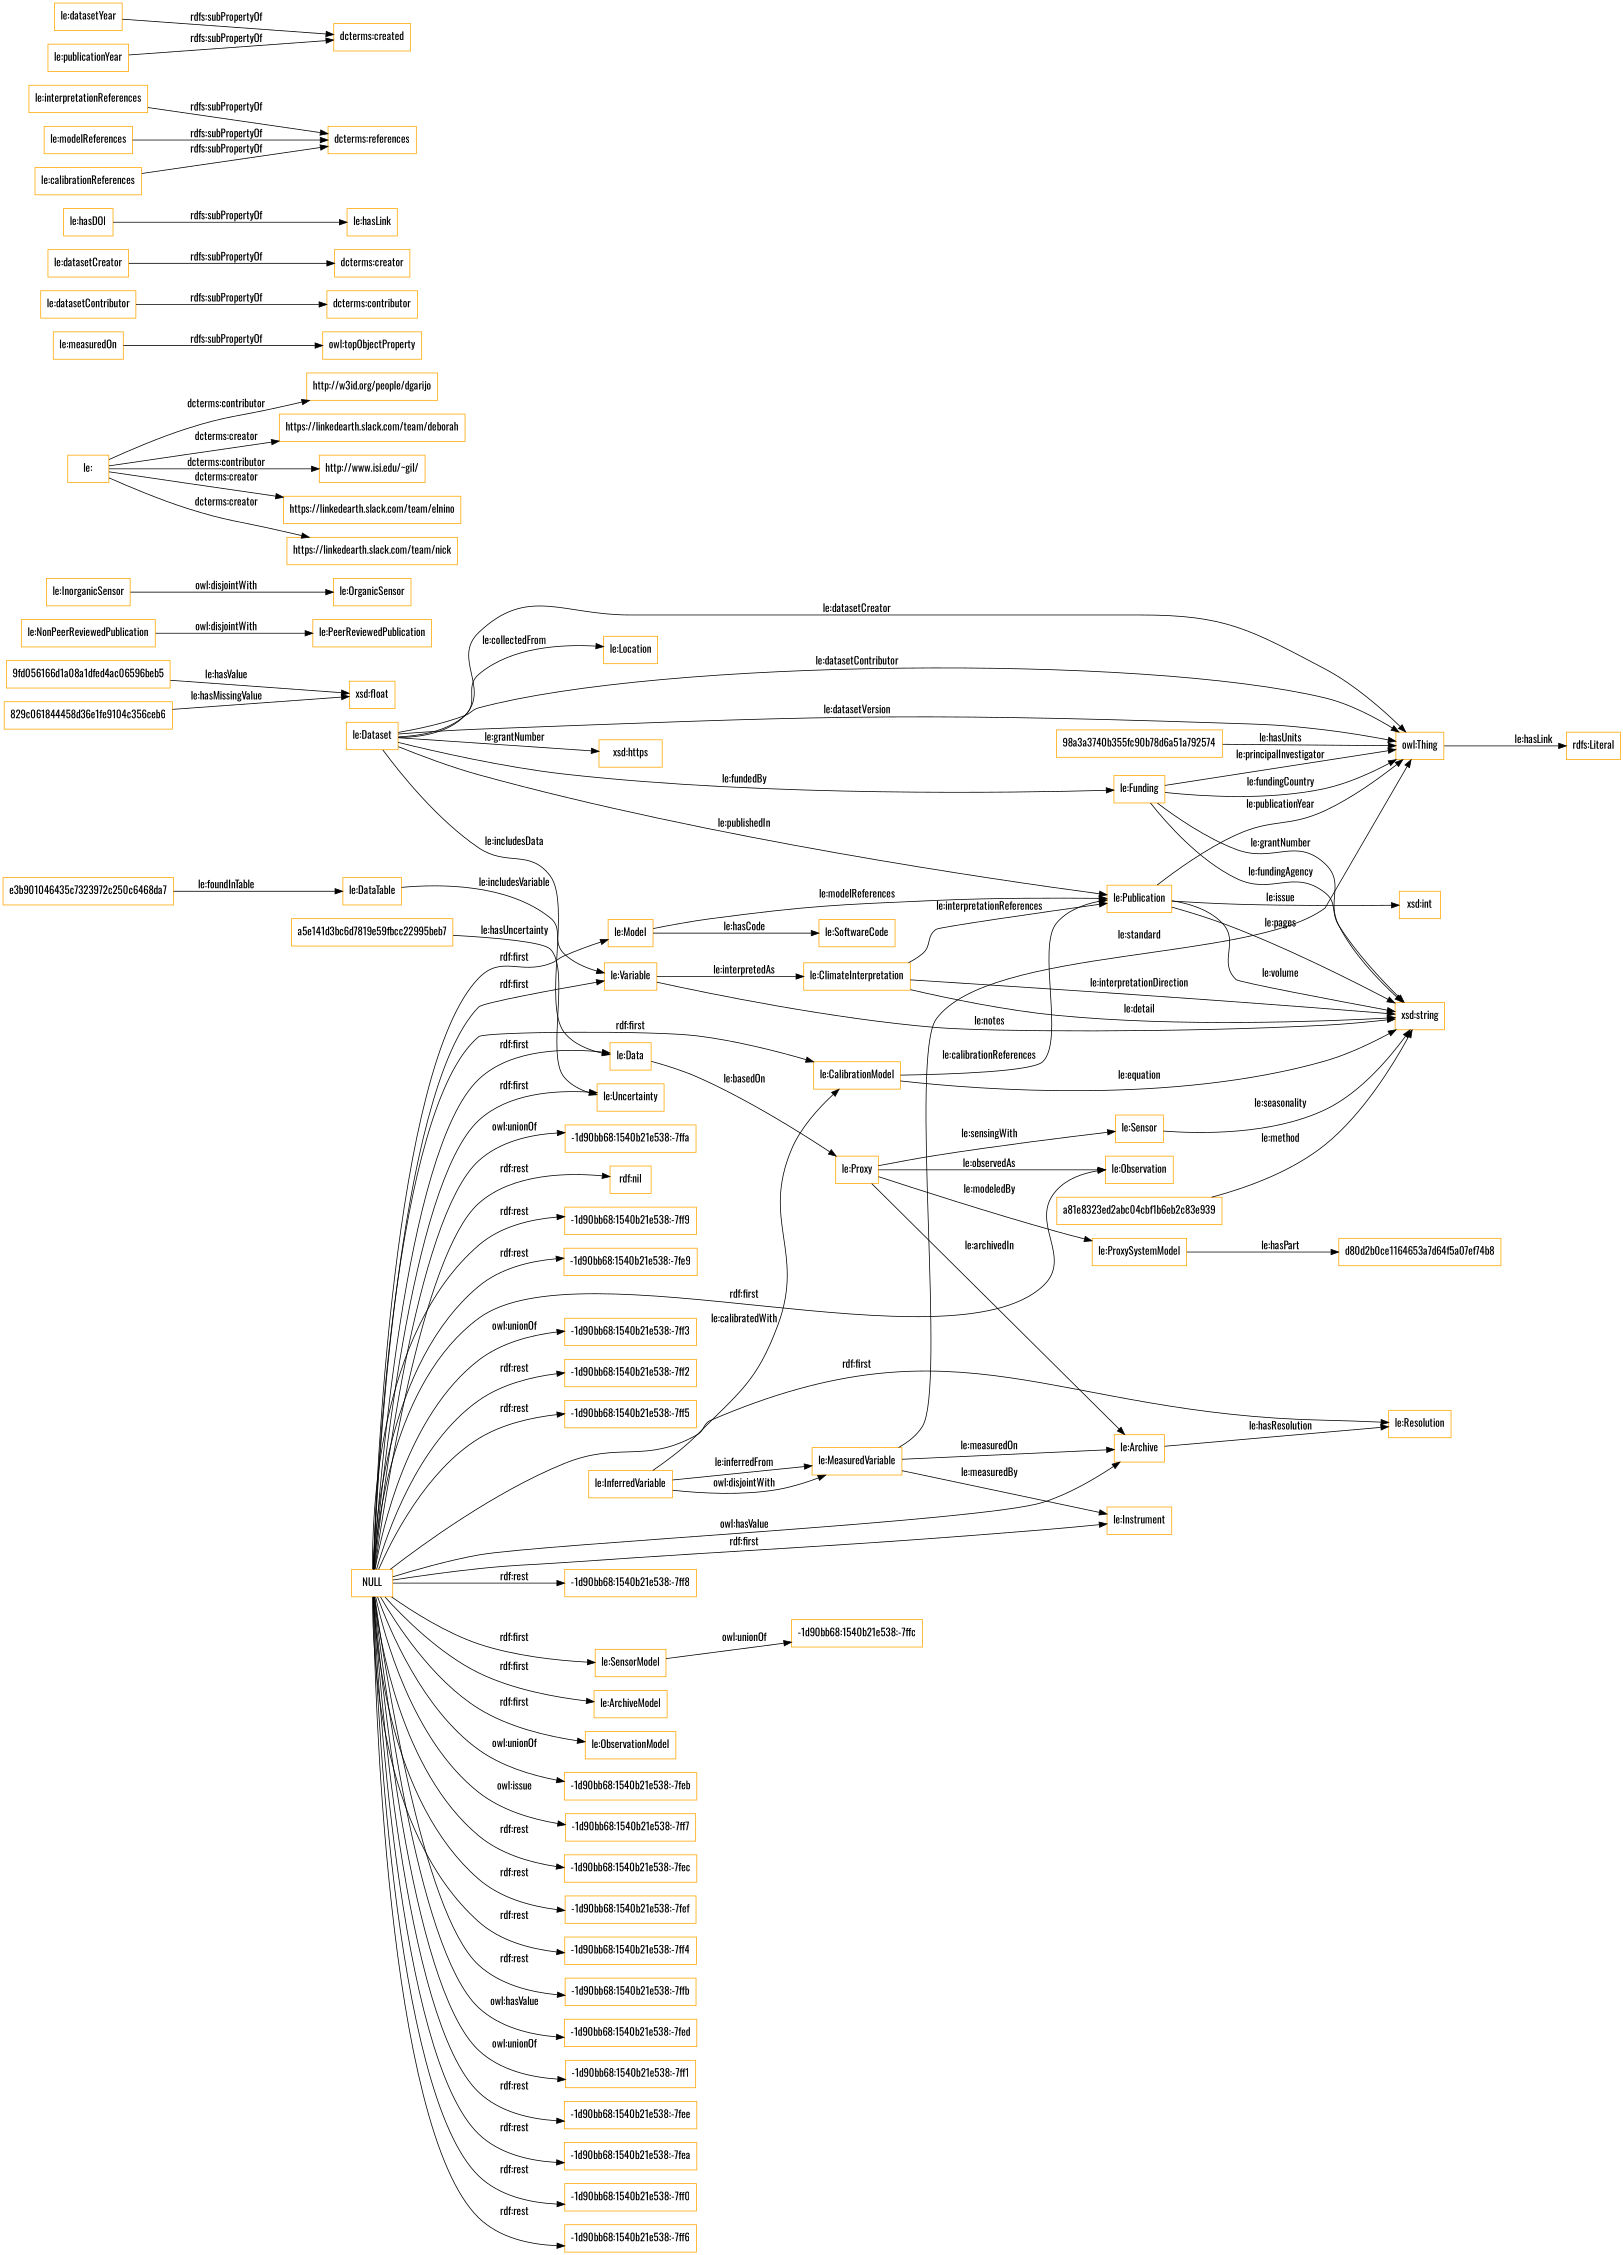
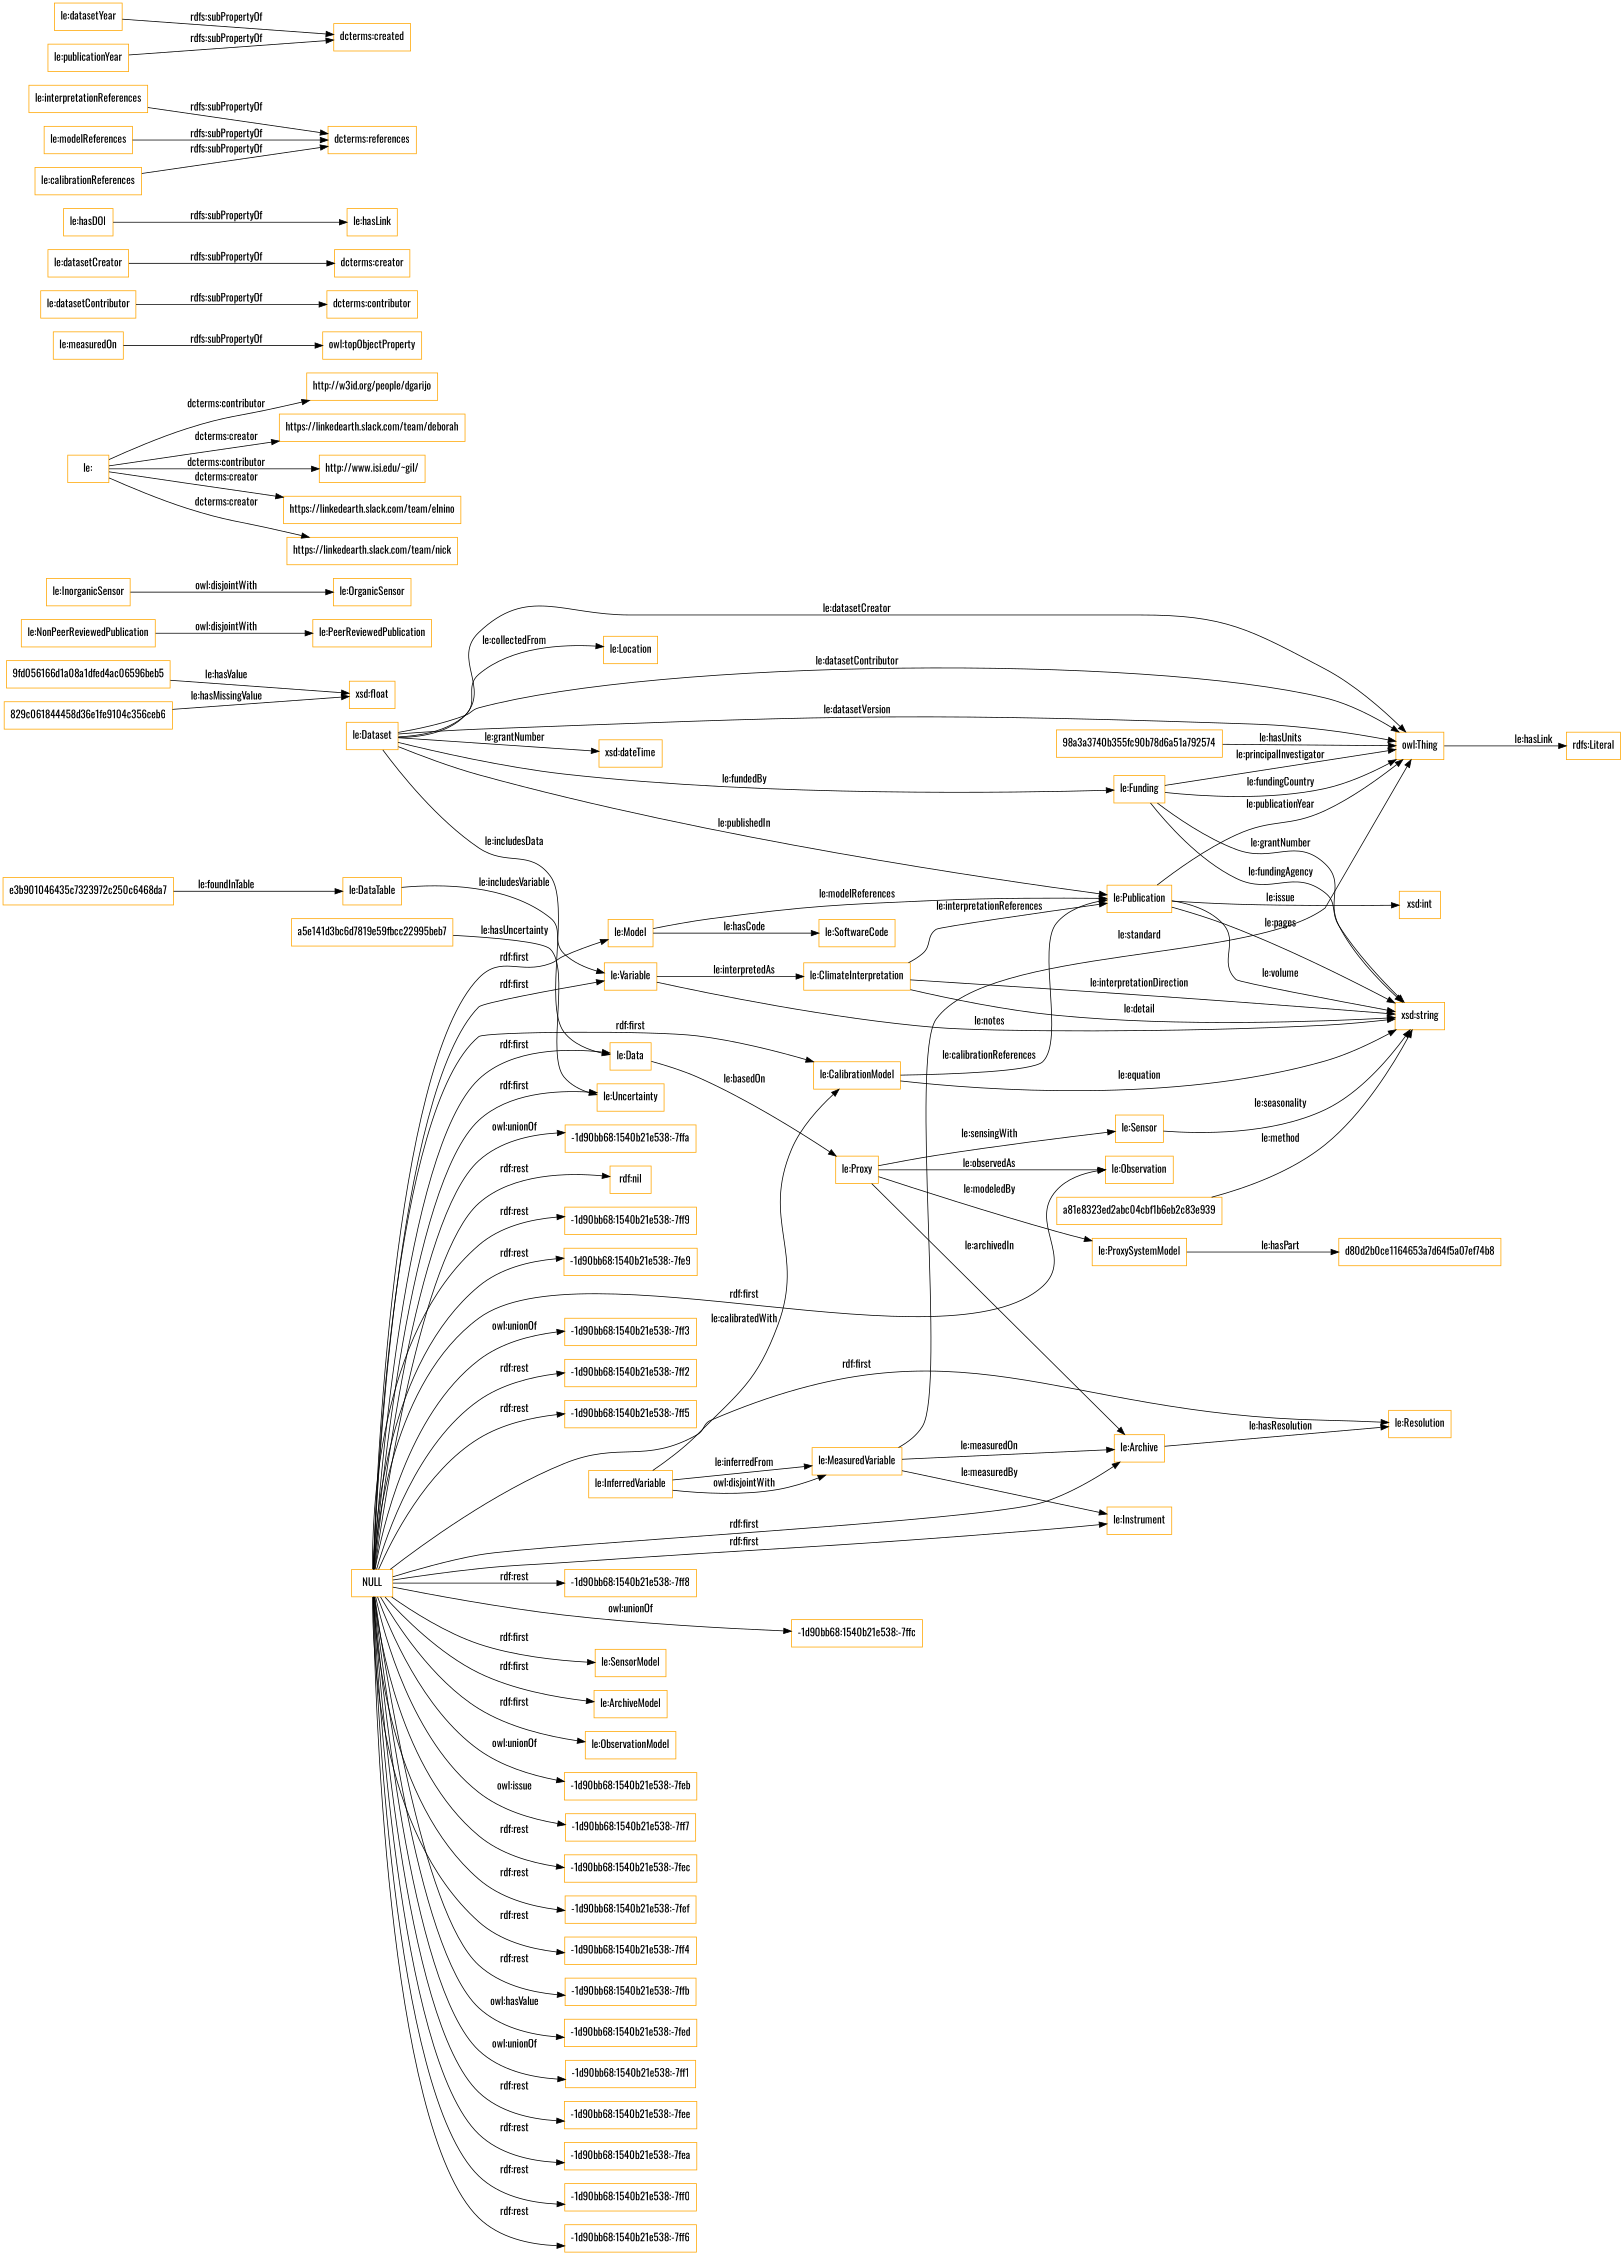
(631, 754) -> (631, 754)
(744, 1525) -> (744, 1525)
(725, 1651) -> (587, 1618)
